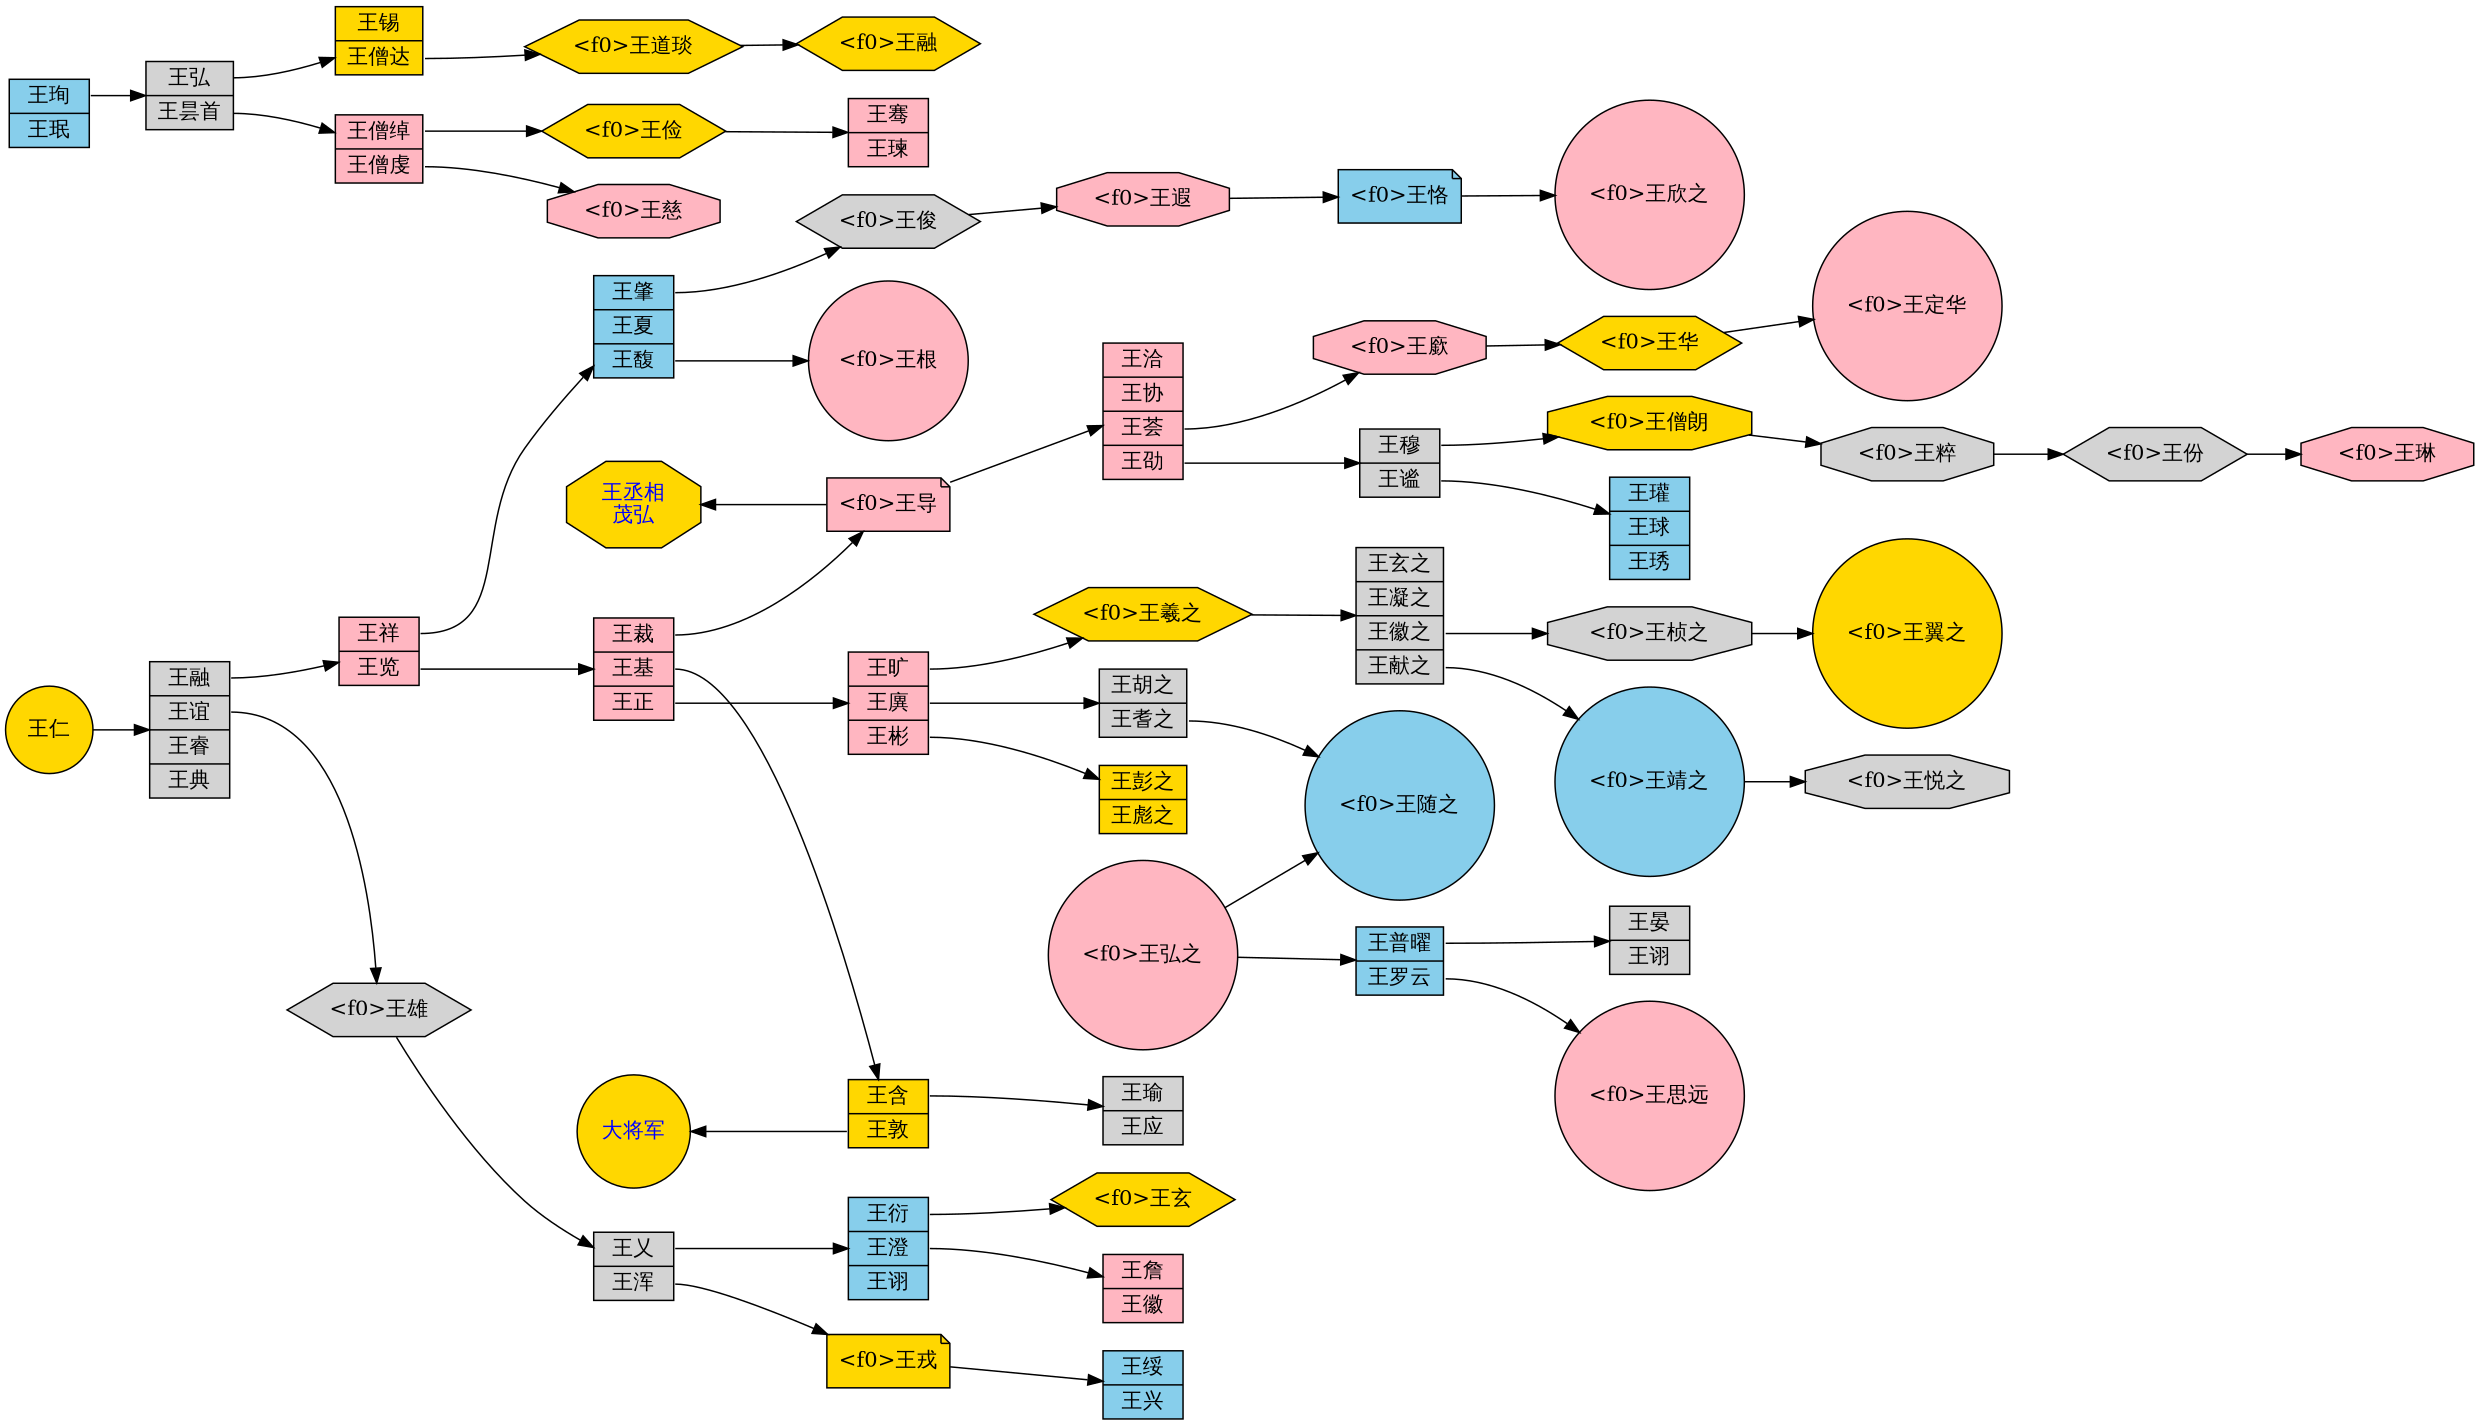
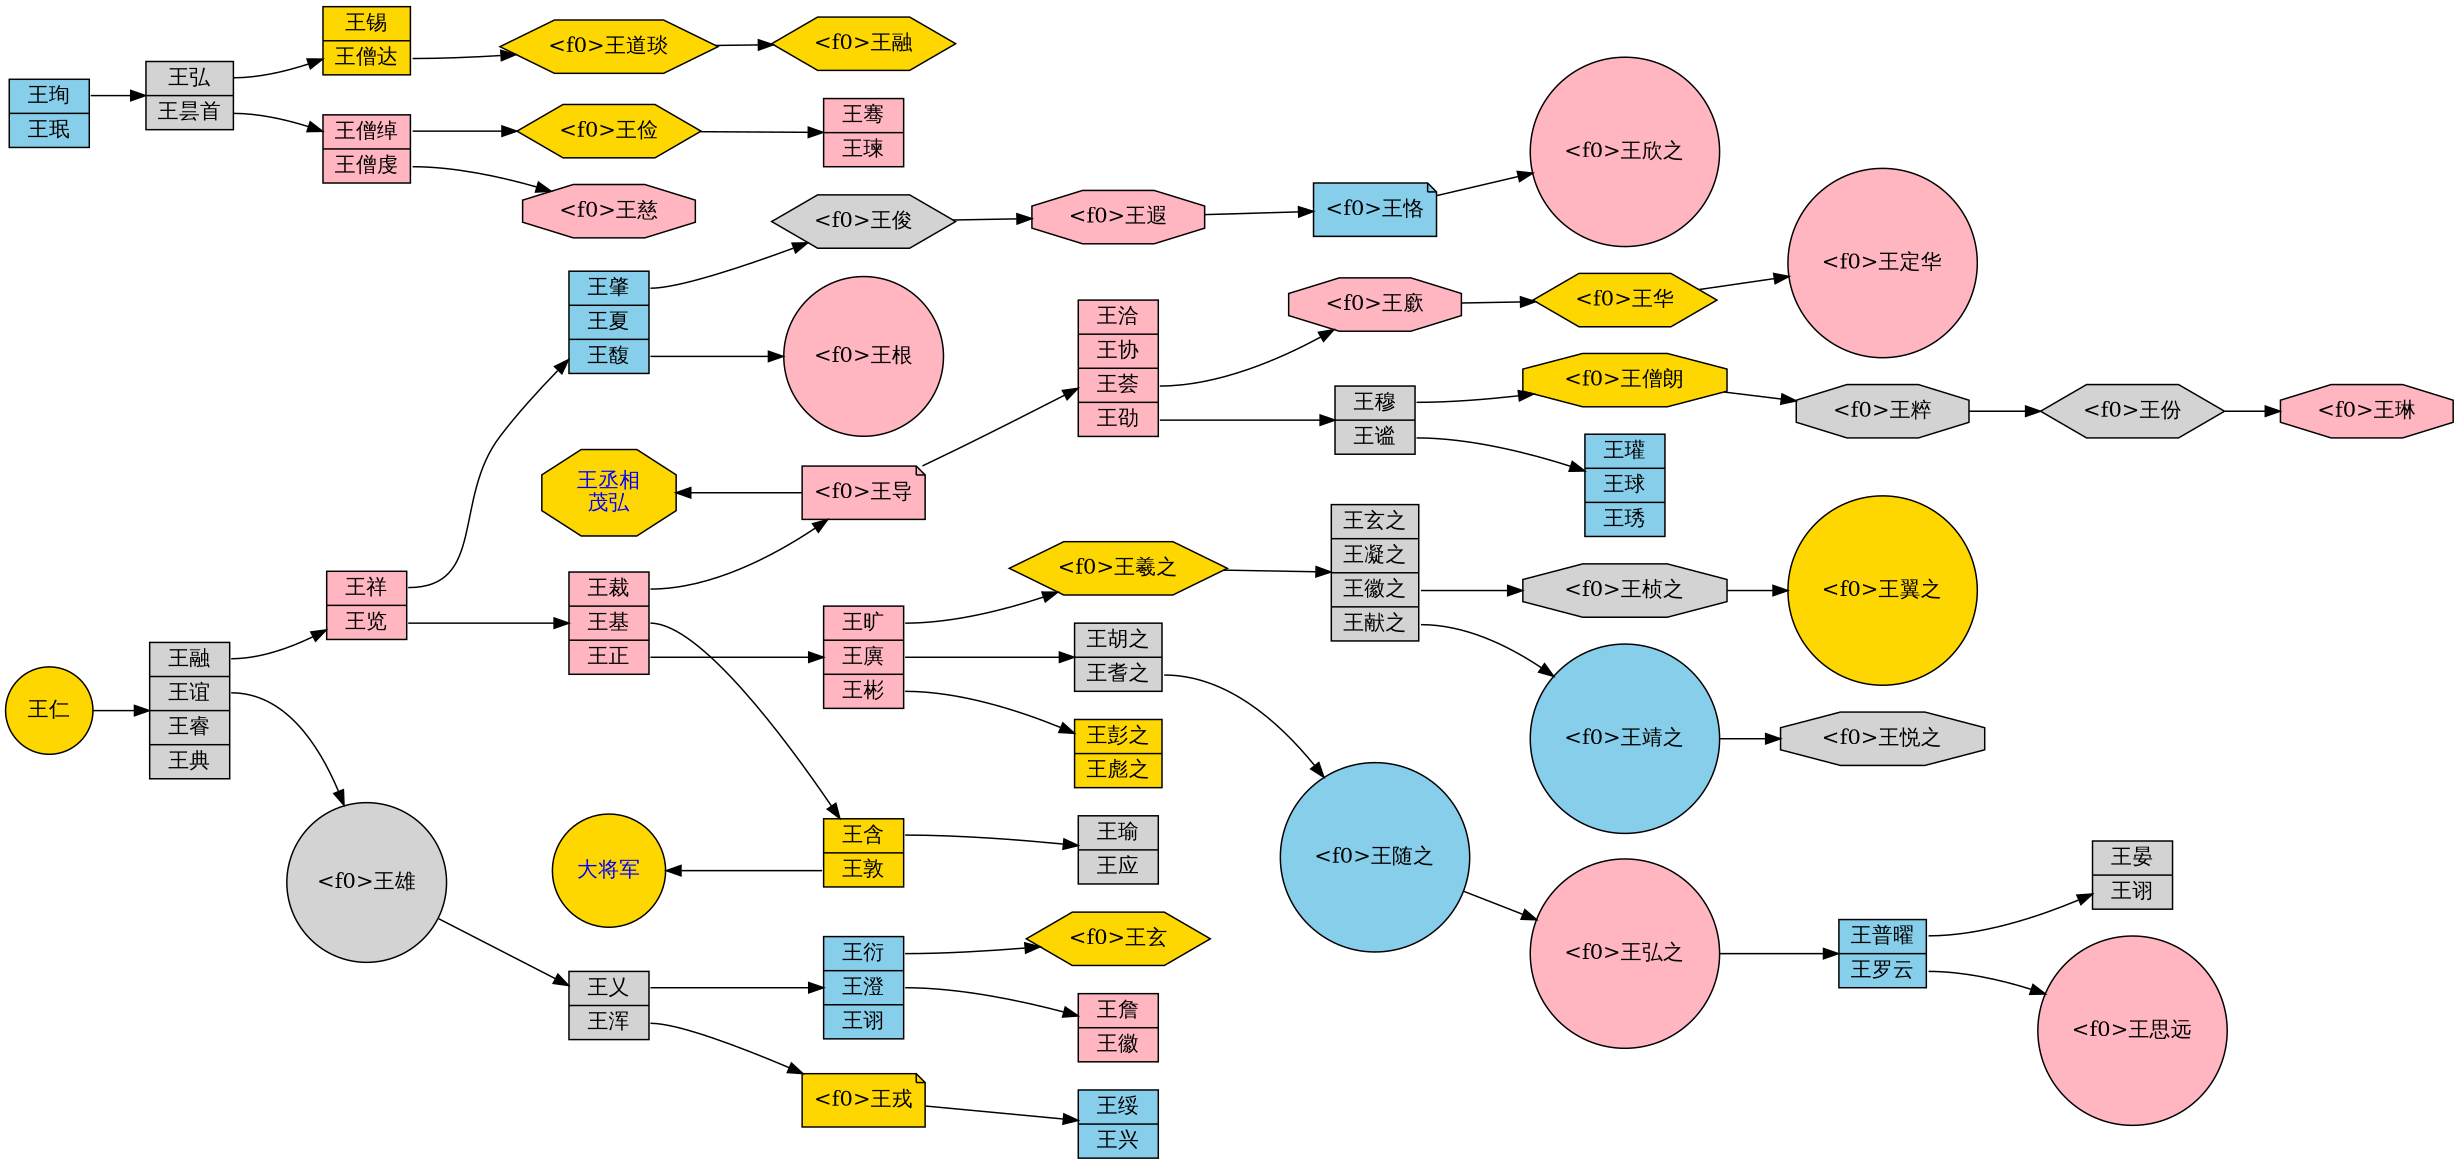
(1265, 884) -> (1493, 903)
(379, 1010) -> (367, 882)
